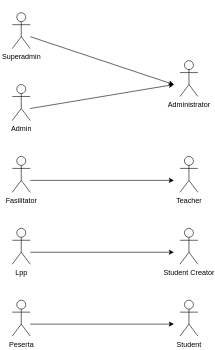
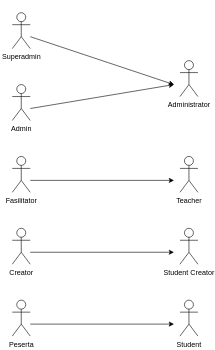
(22, 273) -> (22, 273)
